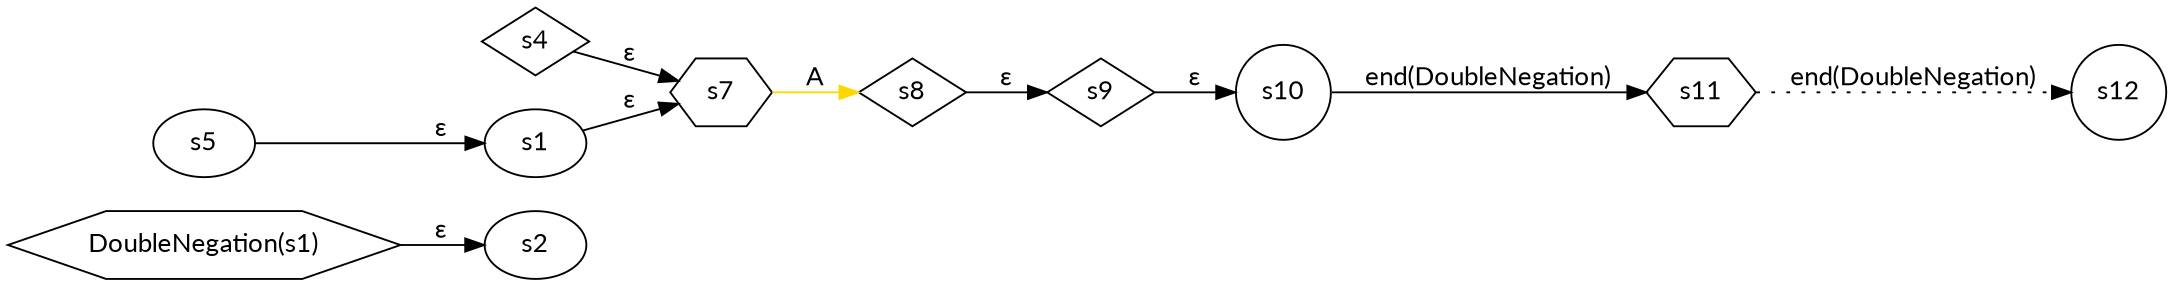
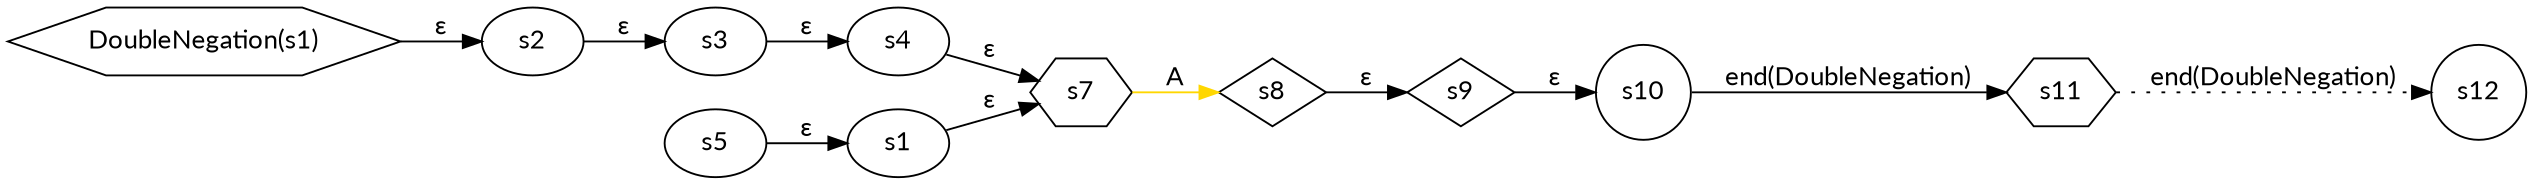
(536, 41) -> (898, 41)
none -> (716, 41)
